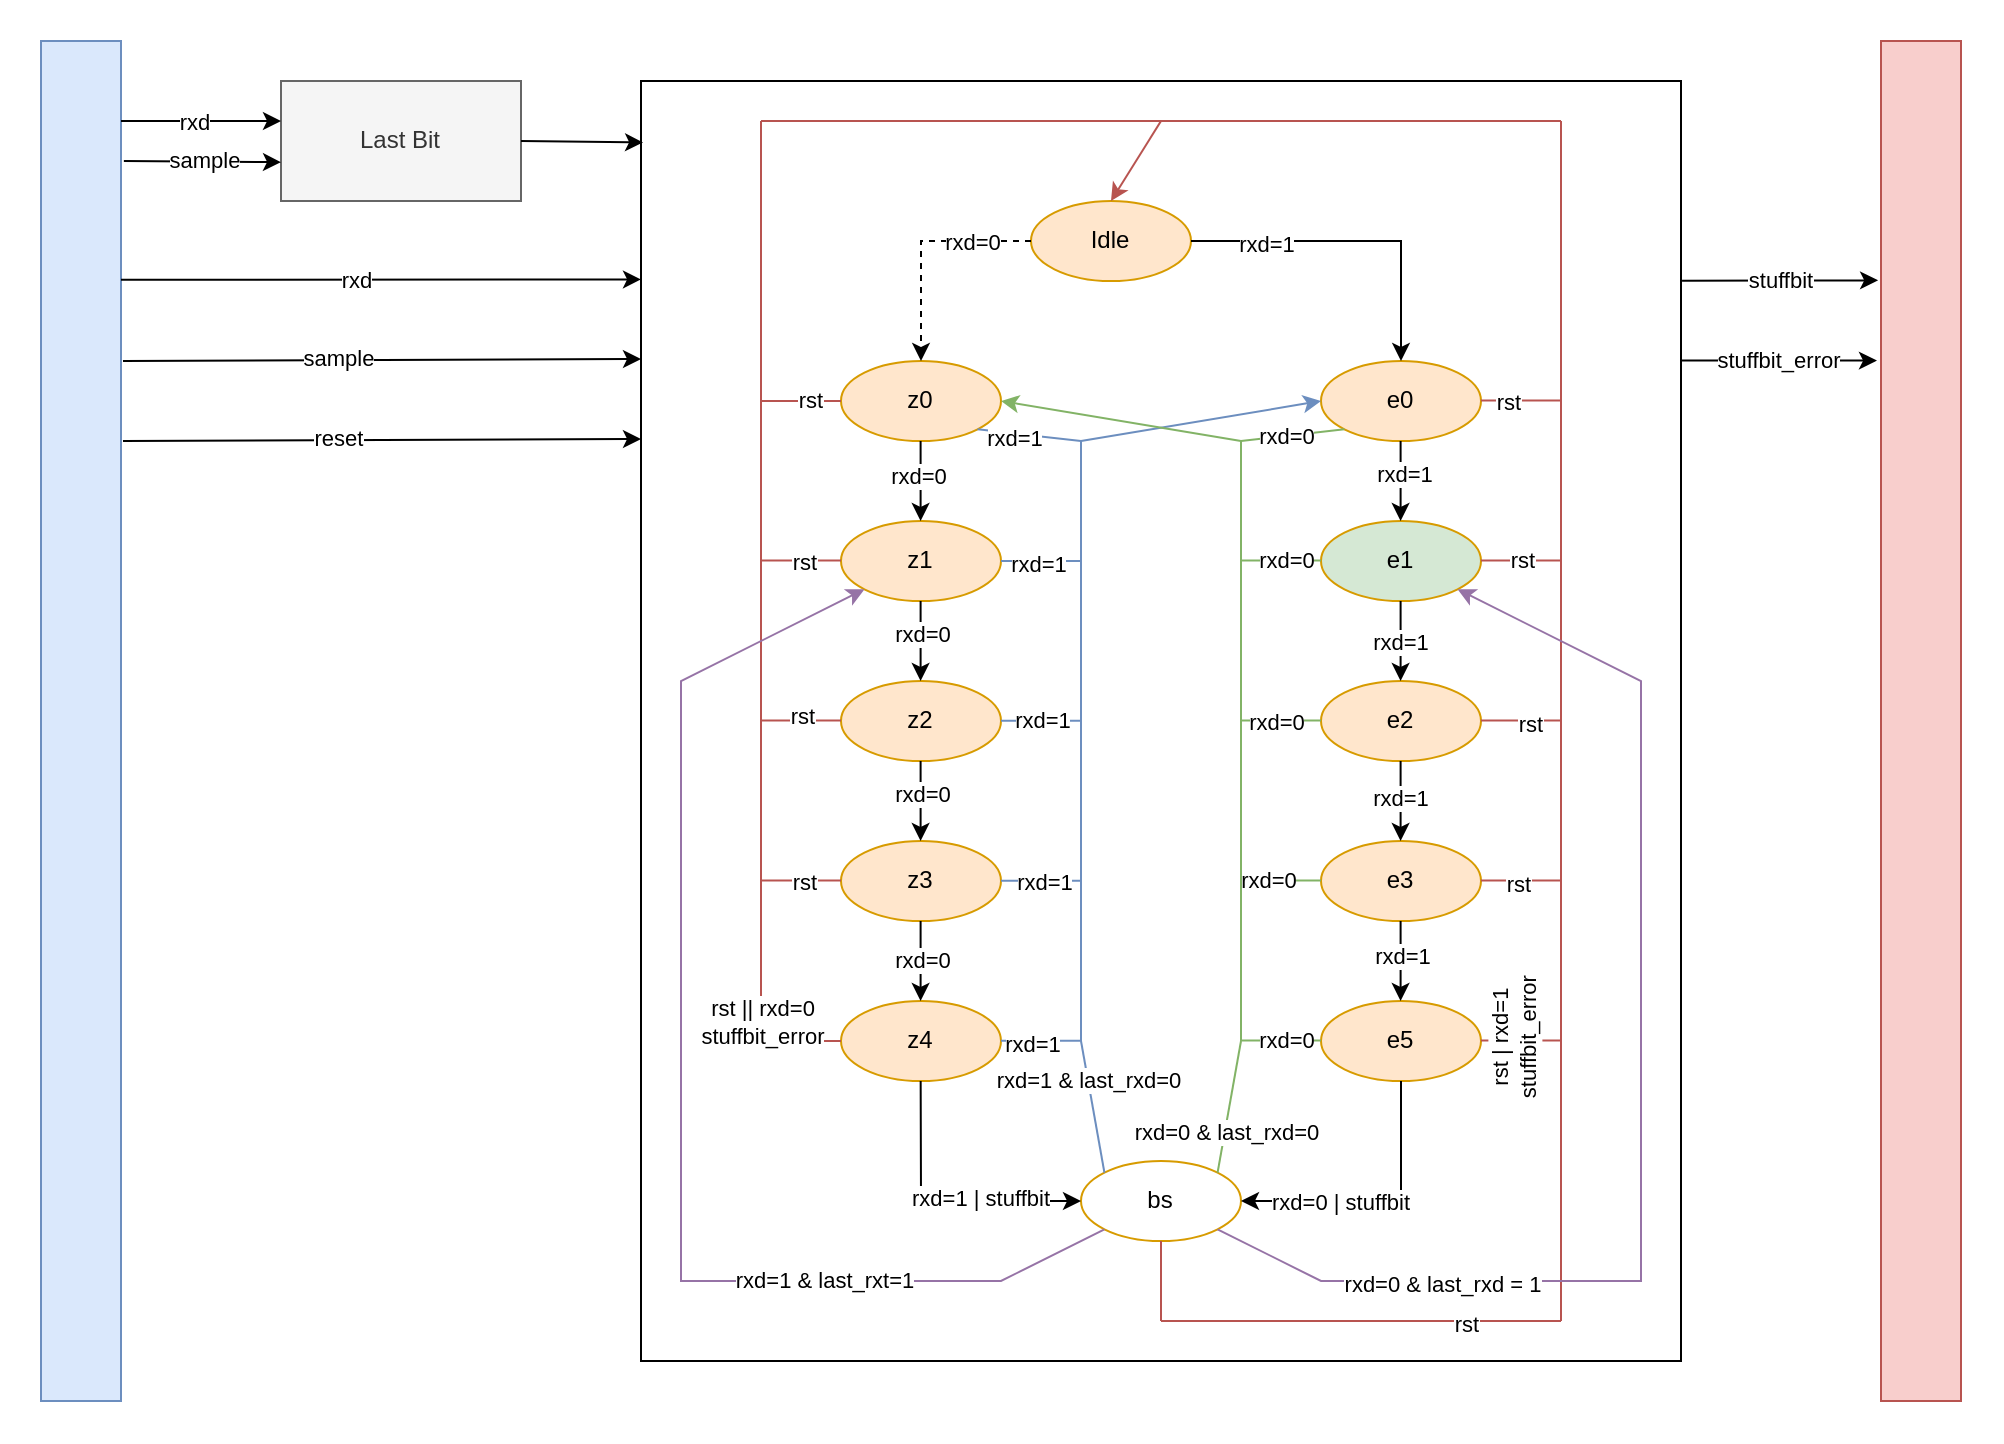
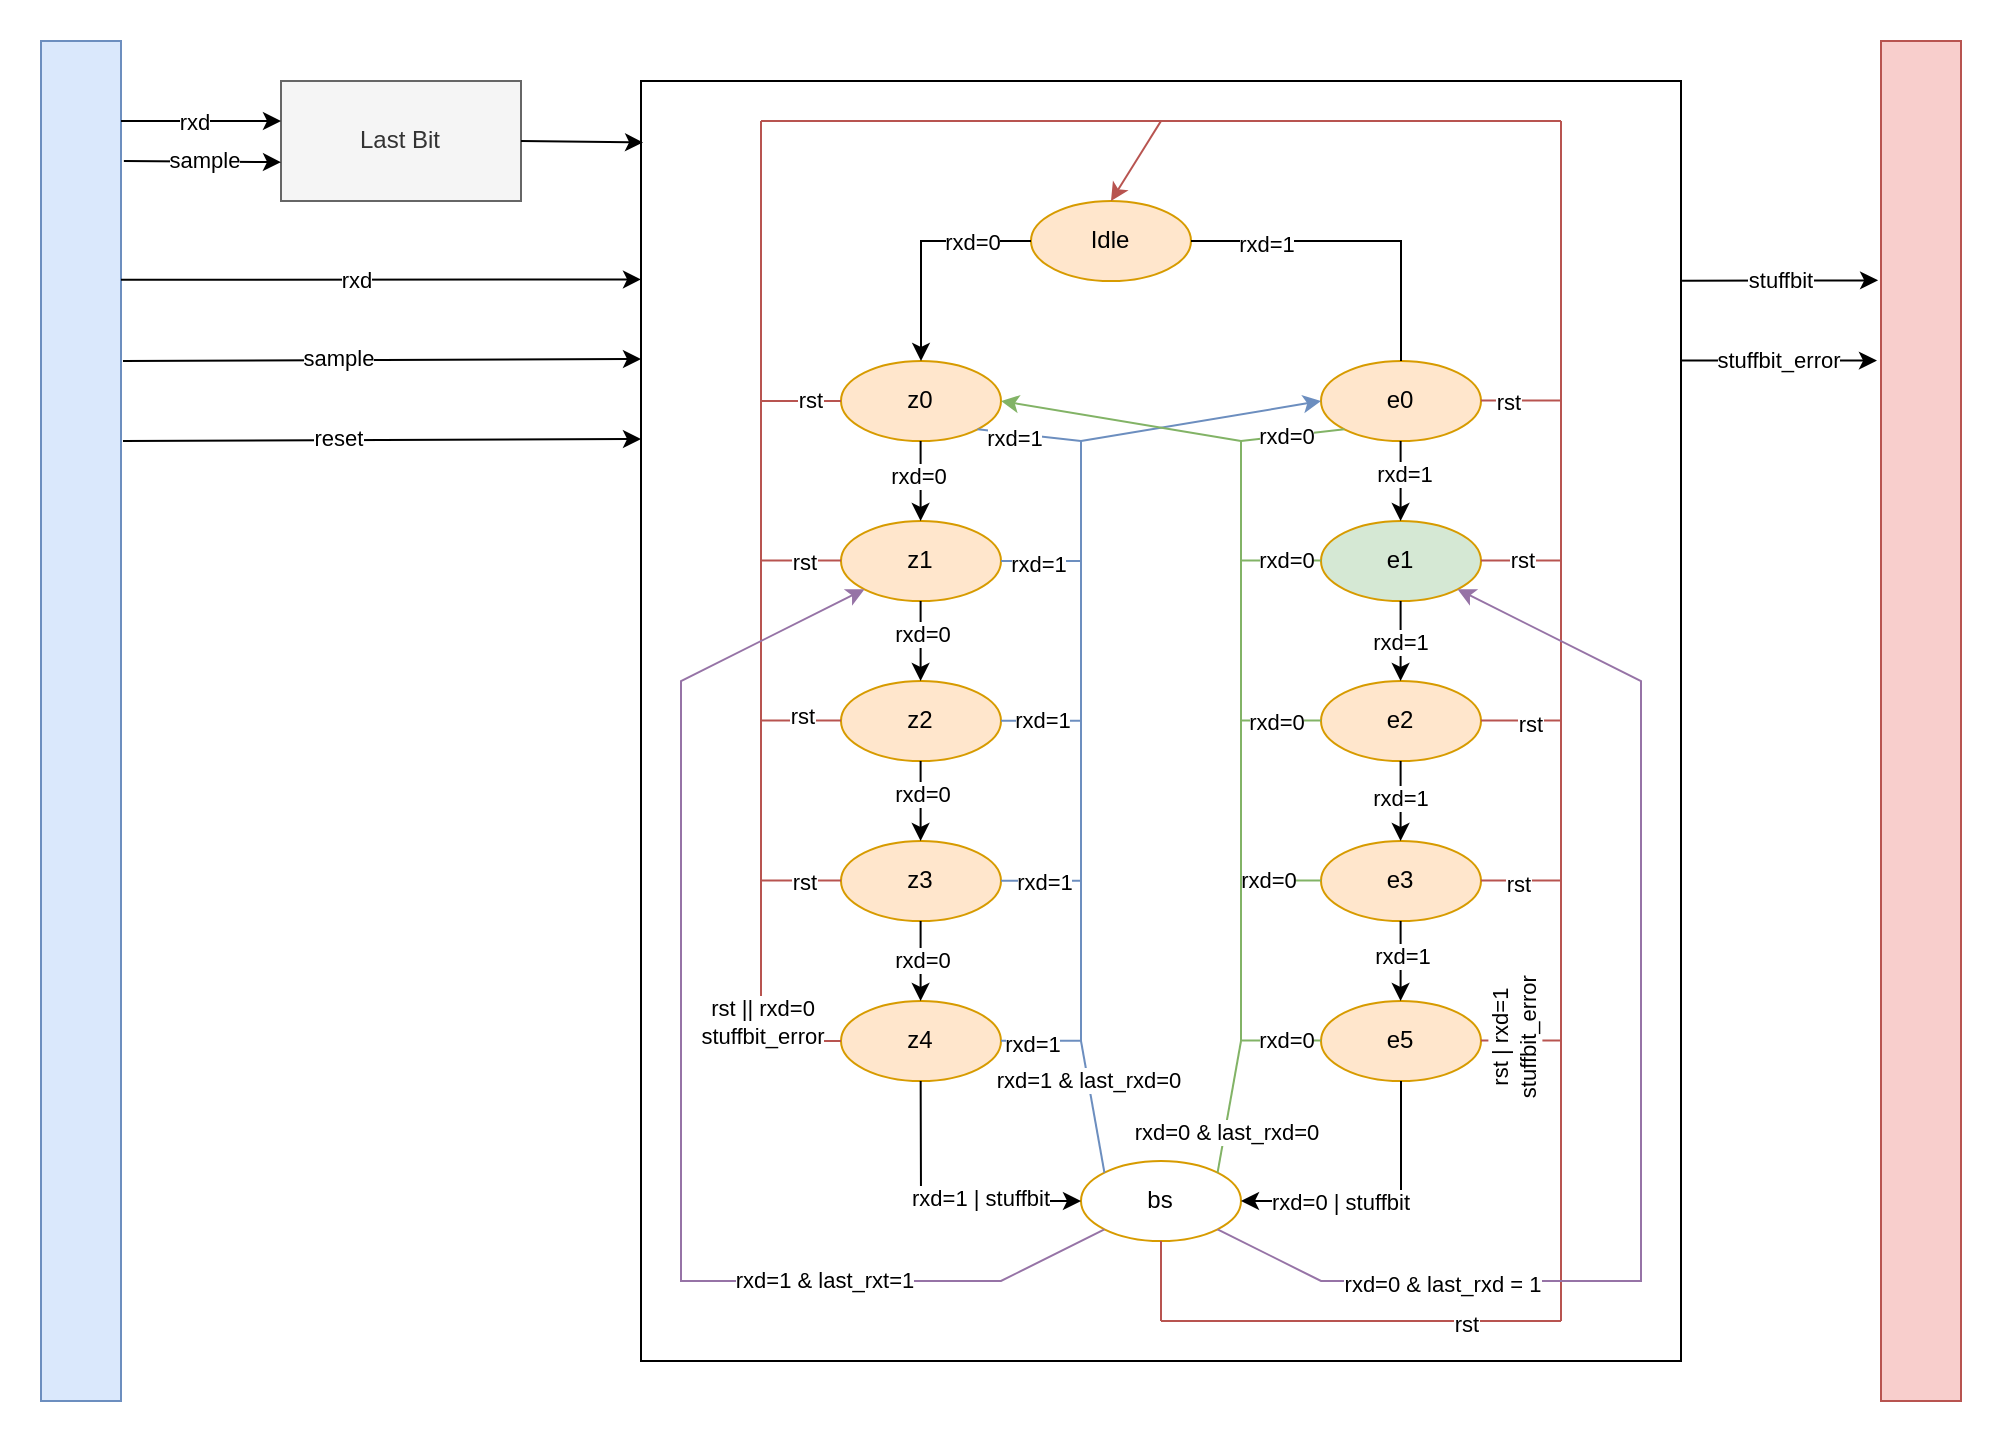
(921, 284) -> (921, 284)
(1401, 346) -> (1401, 352)
